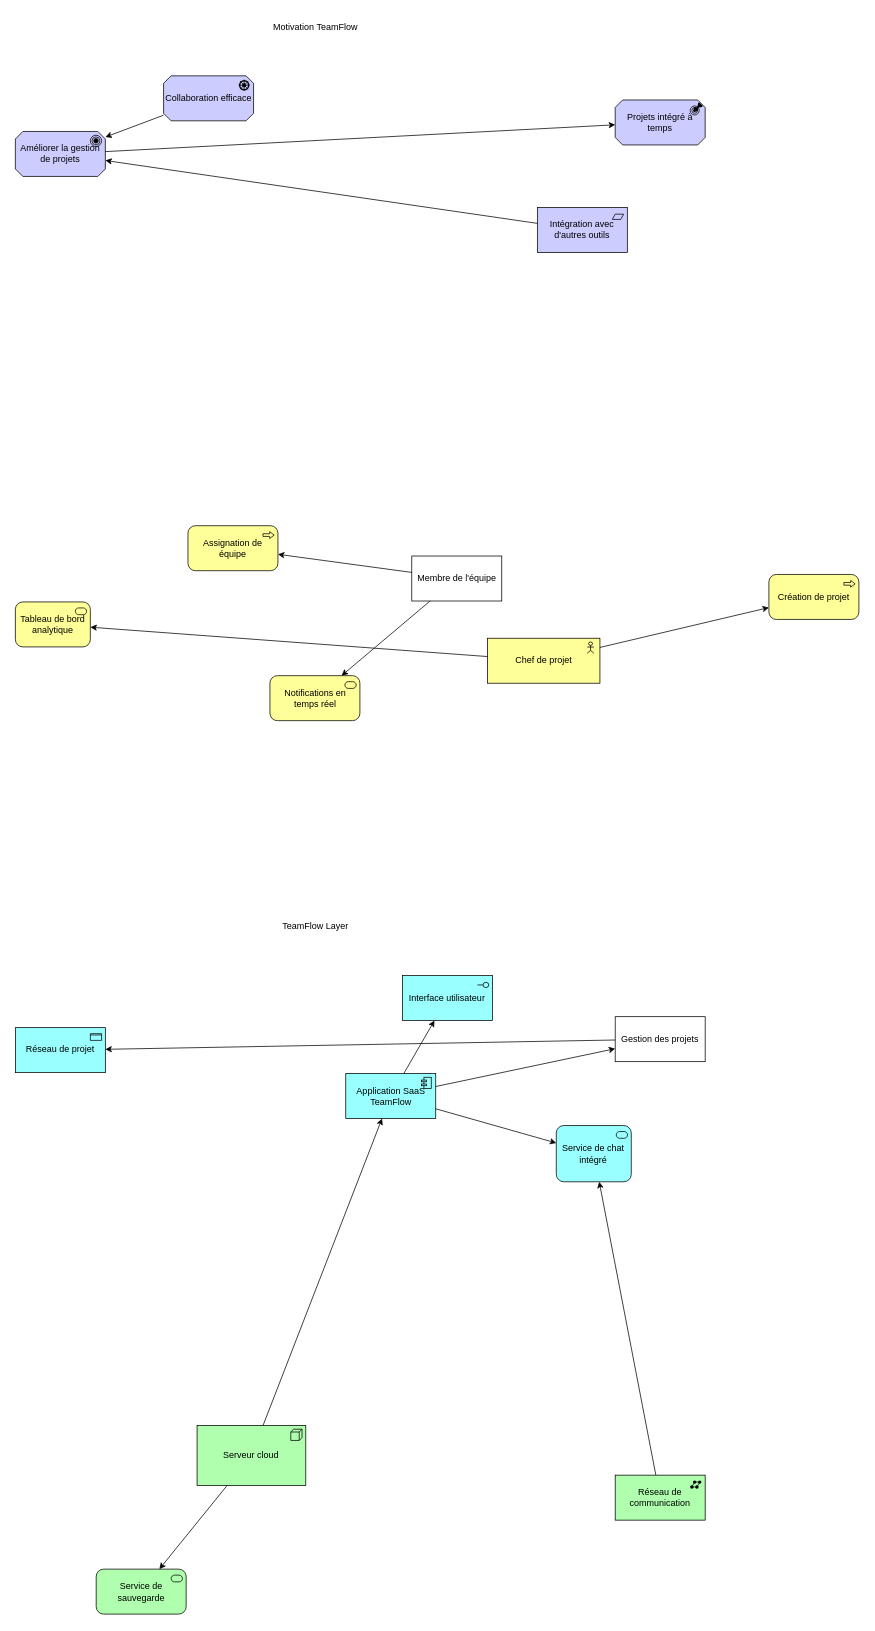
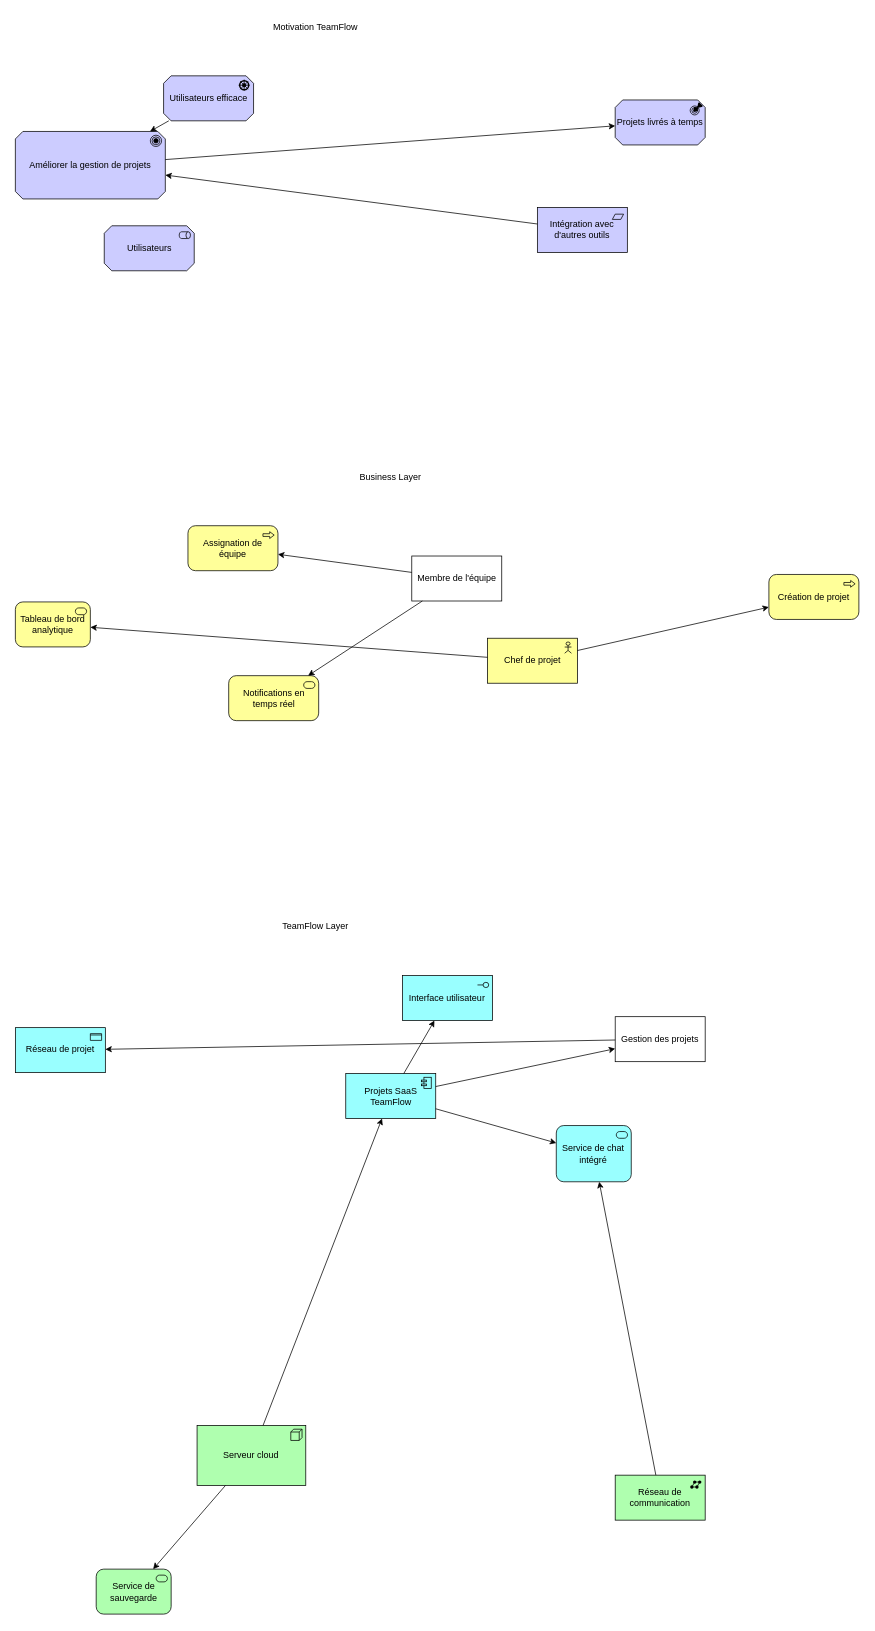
(209, 98) -> (209, 98)
(660, 122) -> (660, 122)
(60, 154) -> (90, 165)
none -> (149, 248)
none -> (390, 477)
(544, 660) -> (533, 660)
(315, 698) -> (274, 698)
(391, 1096) -> (391, 1096)
(141, 1592) -> (134, 1592)
